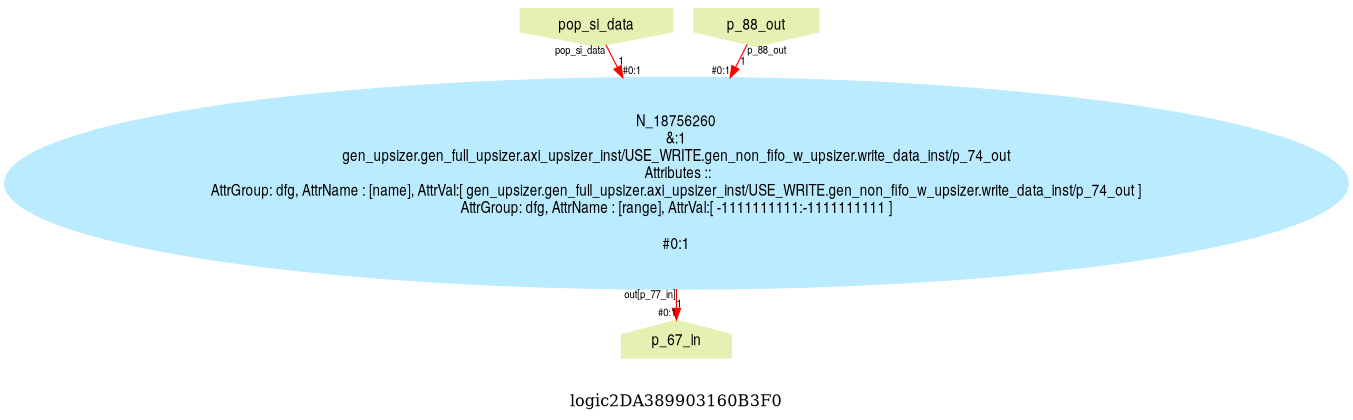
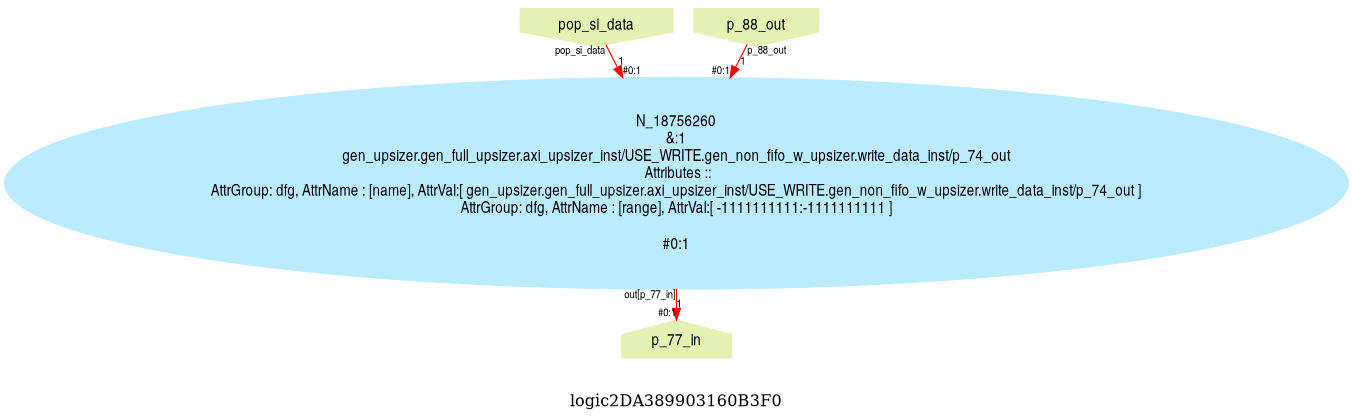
(676, 341) -> (676, 341)
